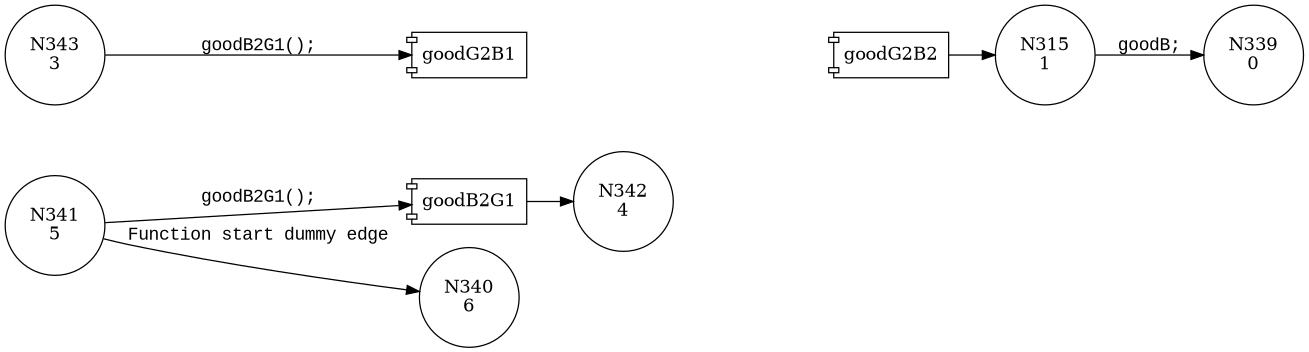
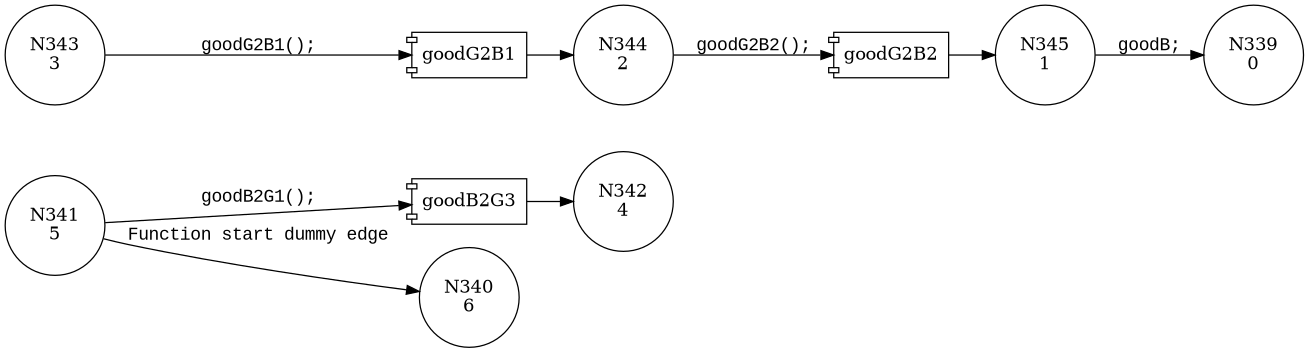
(258, 46) -> (258, 46)
none -> (623, 55)
(1045, 55) -> (1045, 55)
(469, 201) -> (469, 201)
